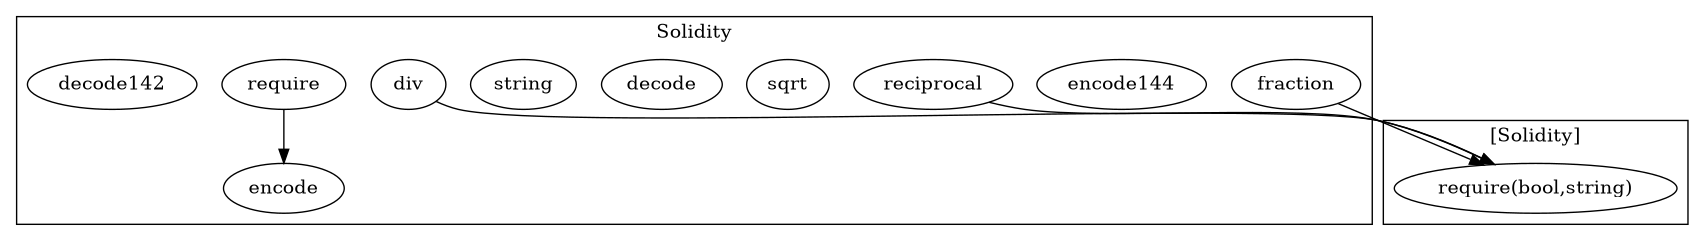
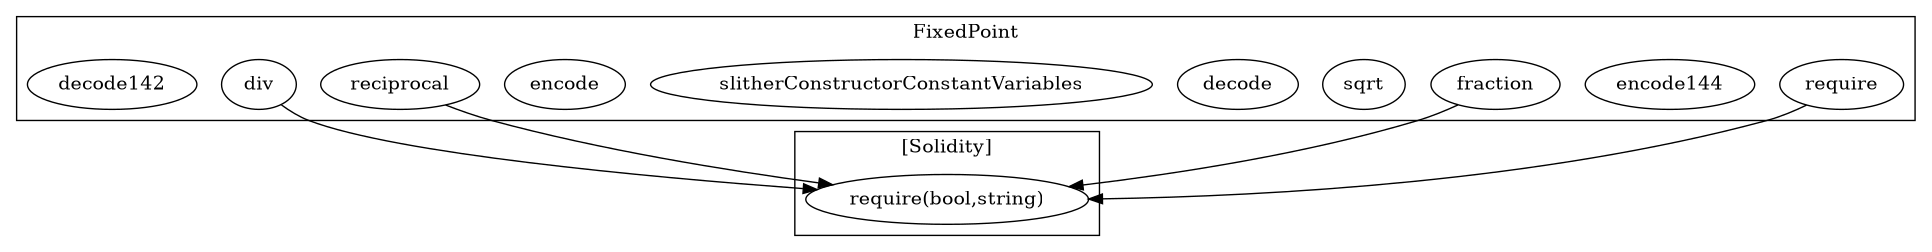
(694, 33) -> (966, 33)
(523, 84) -> (901, 84)
(284, 129) -> (1458, 176)
